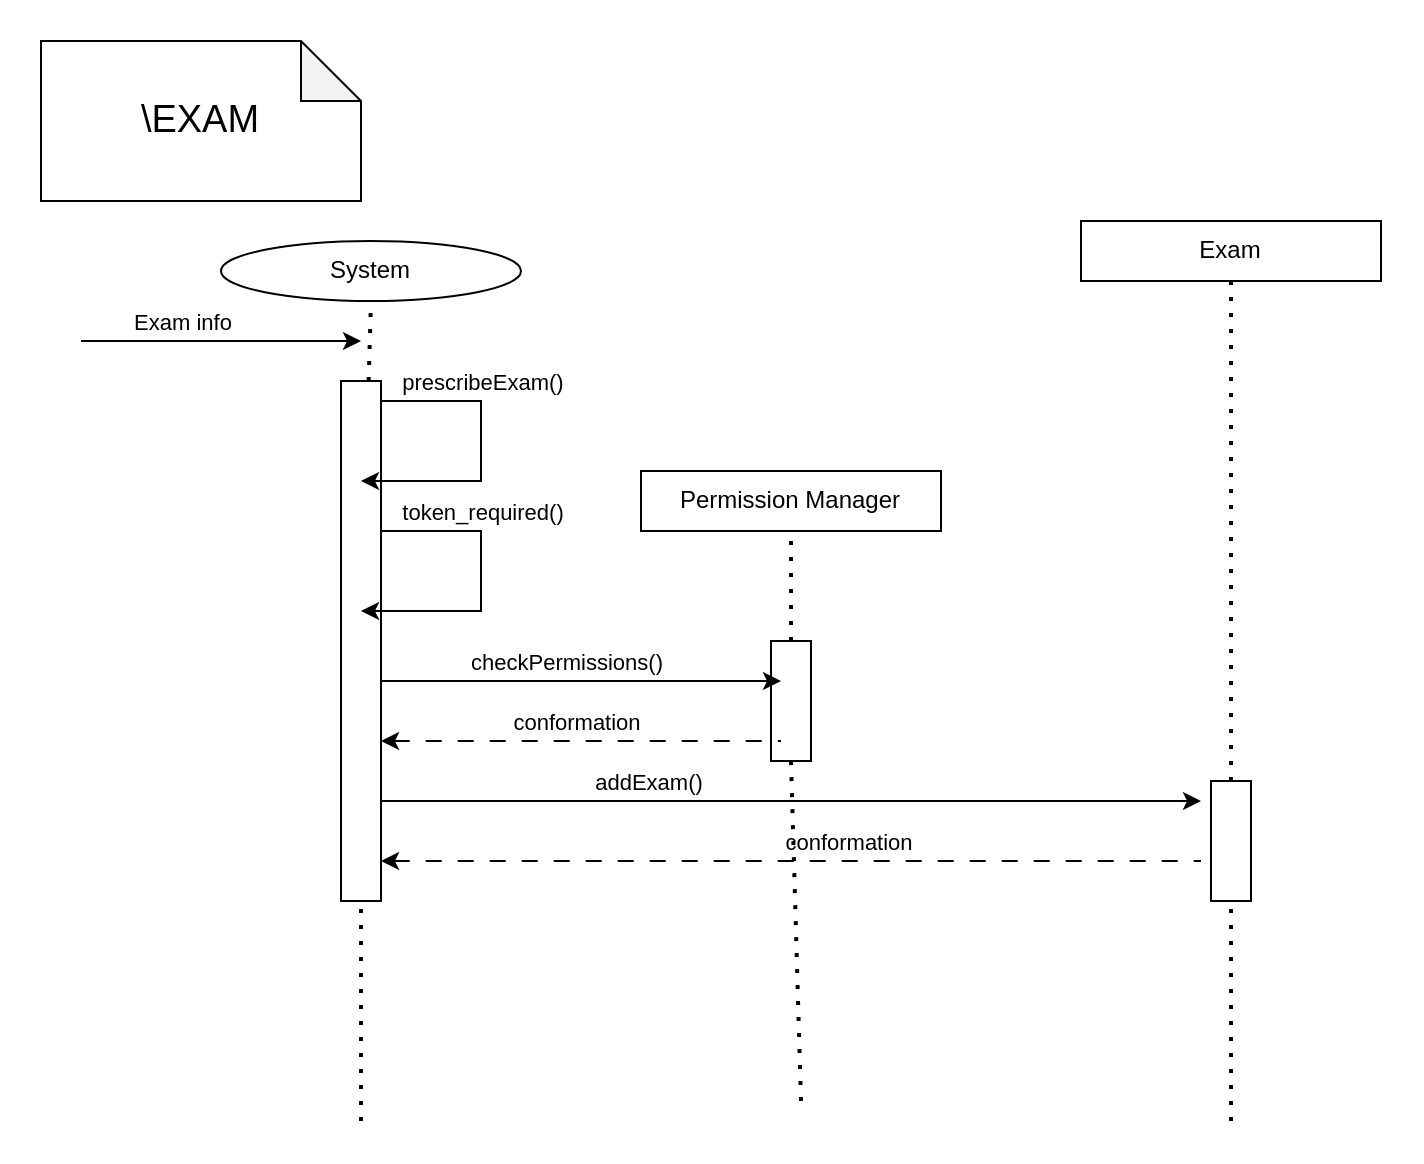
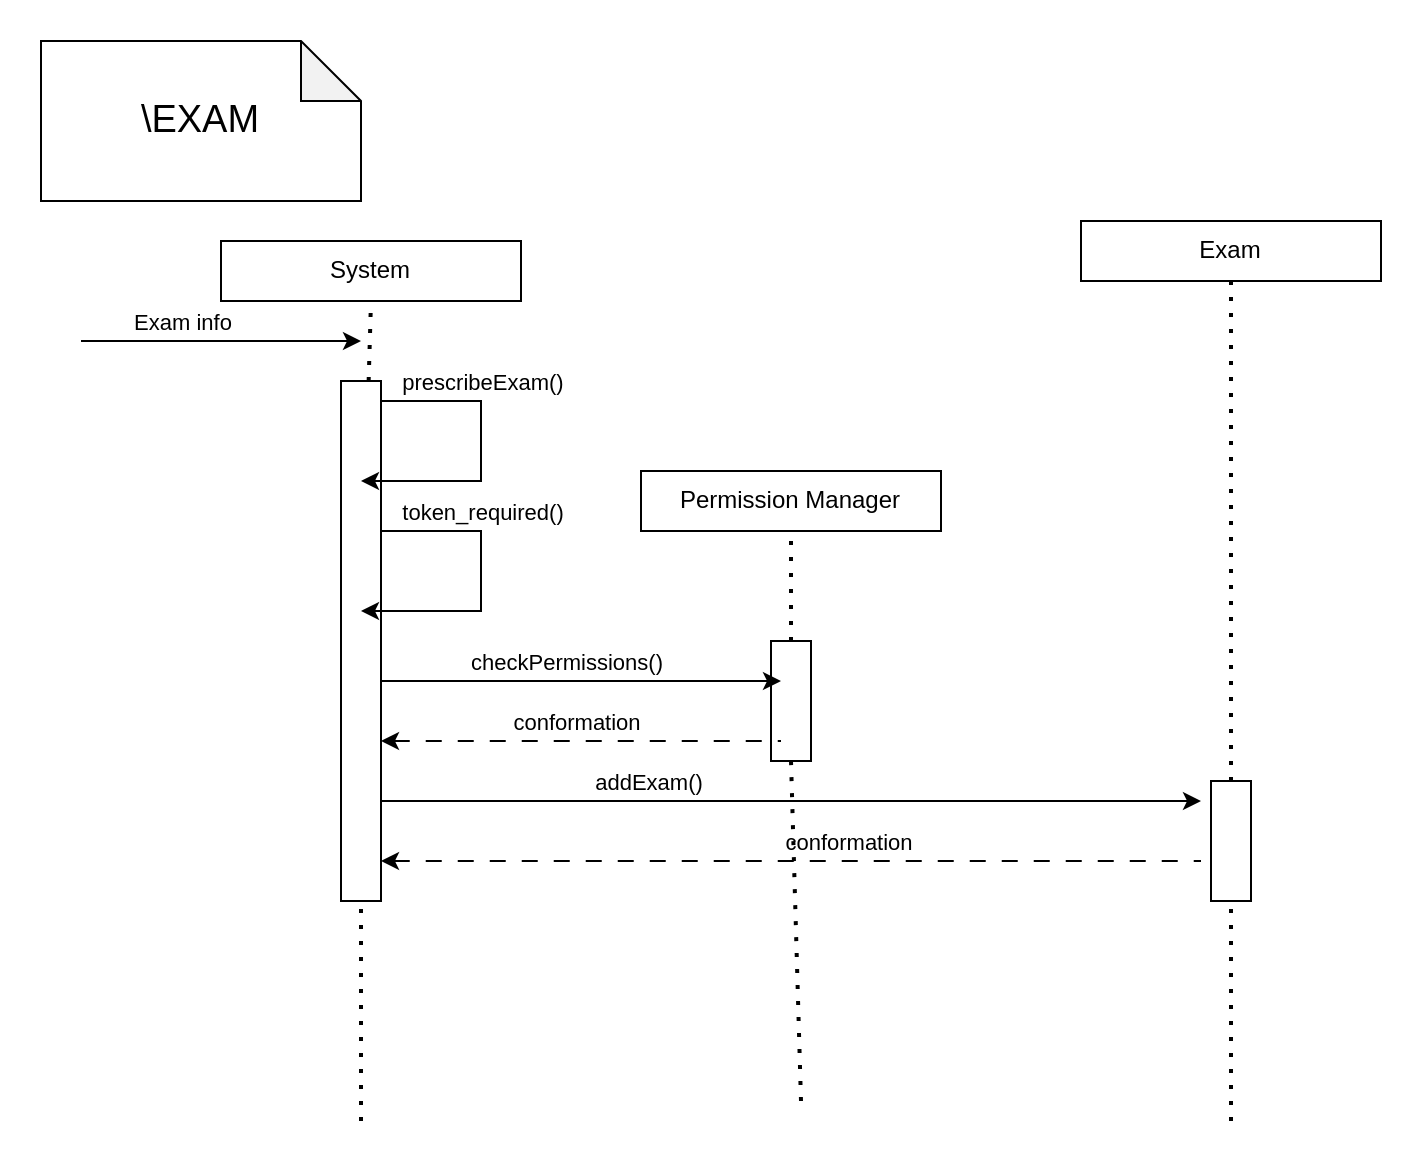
(371, 271) -> (371, 271)
